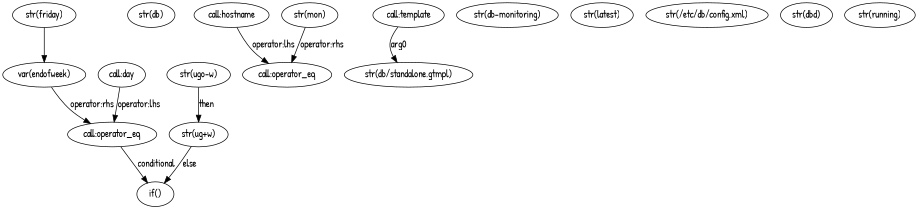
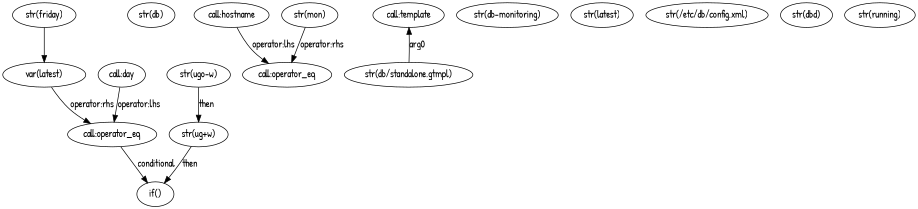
(390, 41) -> (409, 48)
(44, 75) -> (44, 75)
(190, 164) -> (190, 164)
